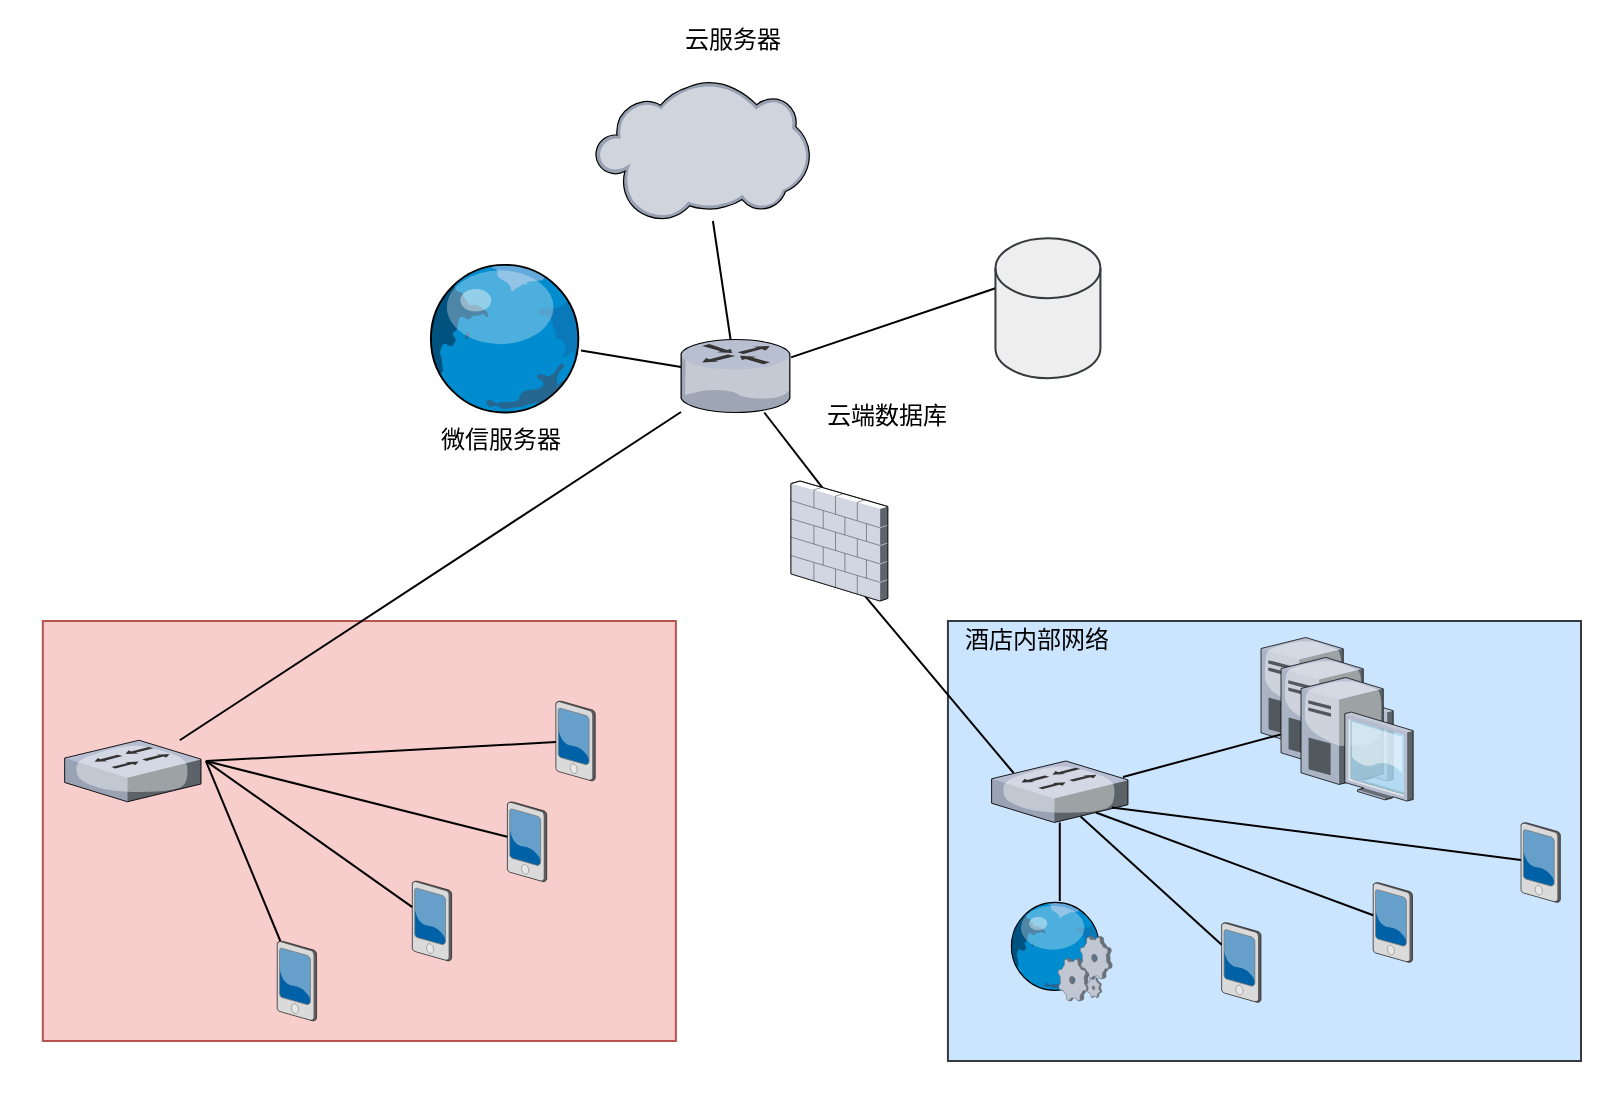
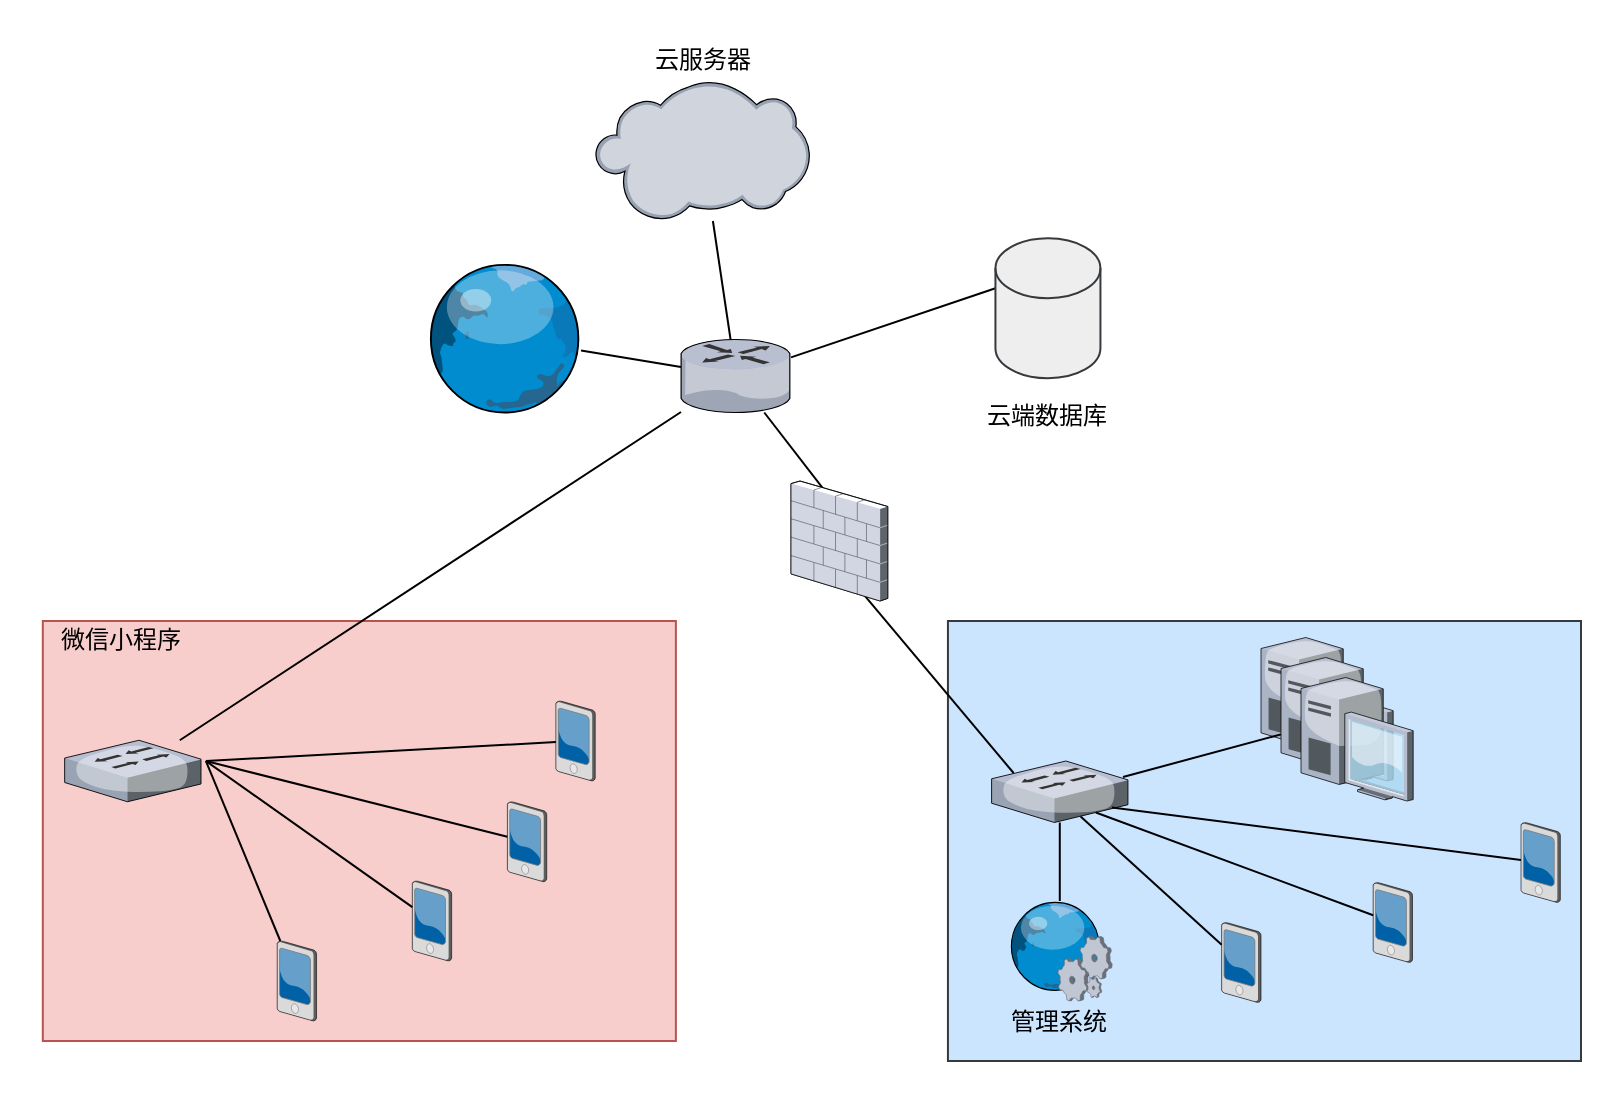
(732, 41) -> (702, 61)
(888, 417) -> (1048, 417)
(501, 441) -> none
none -> (121, 641)
(1038, 641) -> none
none -> (1060, 1023)
